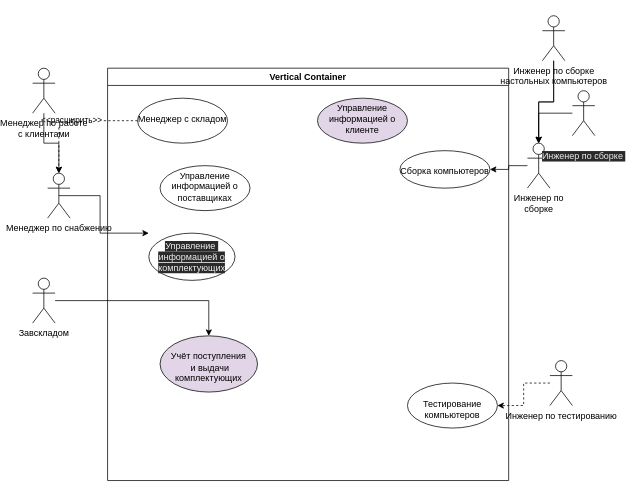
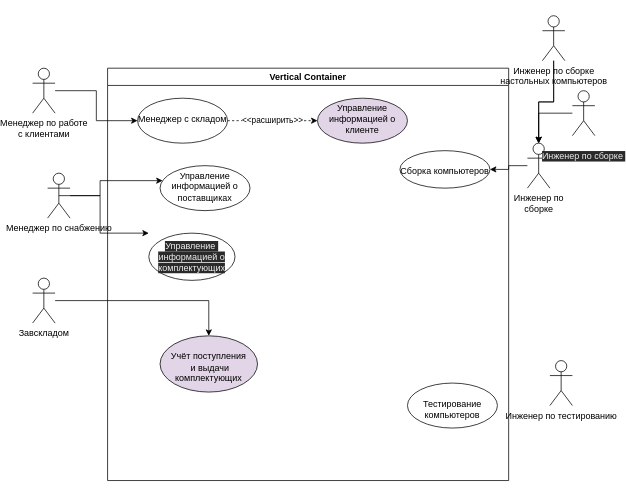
(75, 120) -> (270, 120)
(44, 134) -> (89, 90)
none -> (128, 180)
(524, 404) -> none
